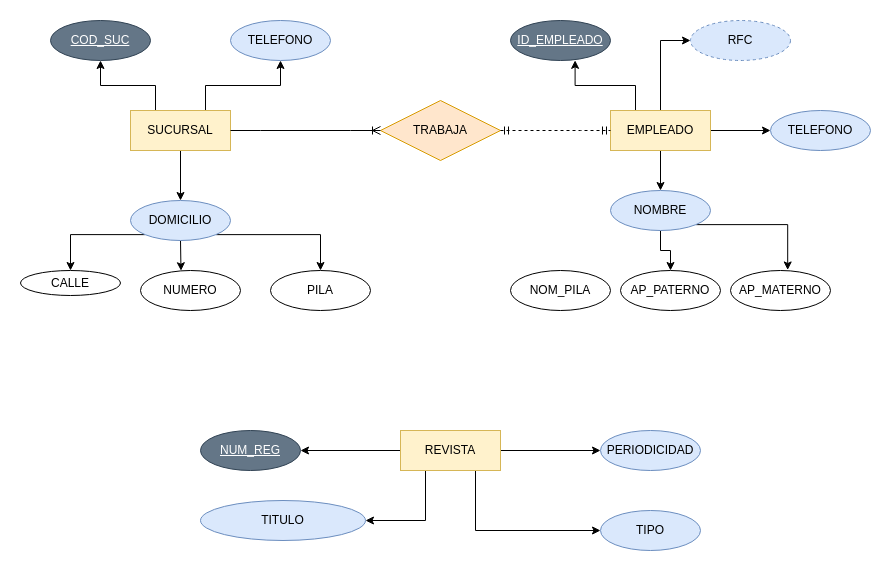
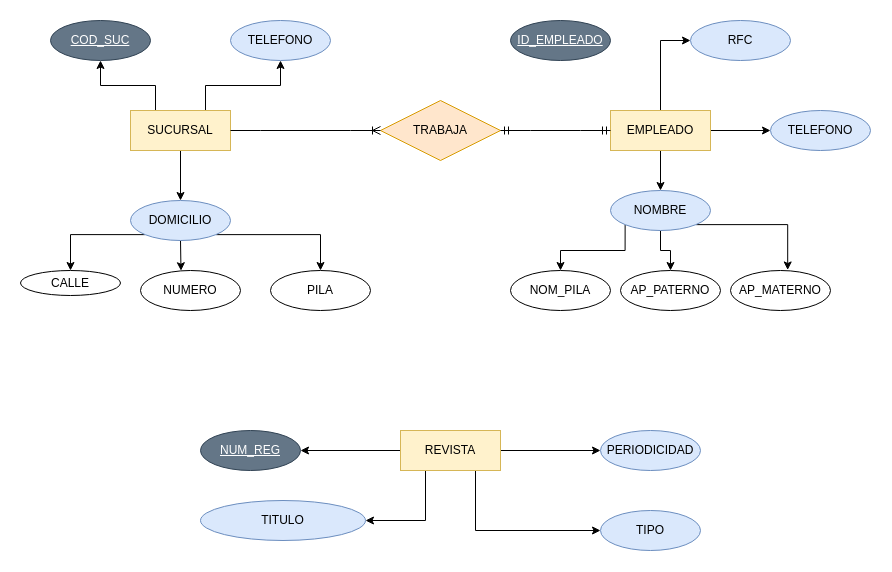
(741, 41) -> (741, 41)
(609, 86) -> none
(556, 131) -> (556, 131)
none -> (599, 251)
